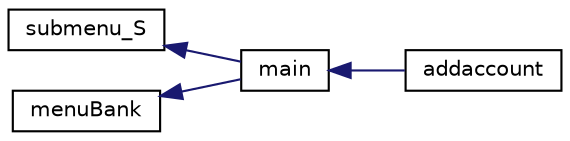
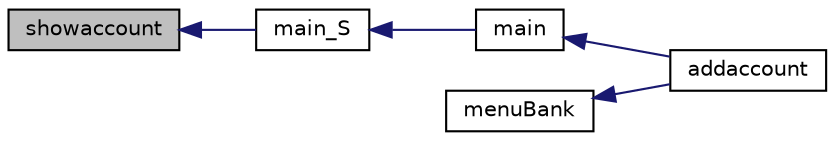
(86, 30) -> (313, 30)
none -> (94, 30)
(211, 85) -> (642, 89)
